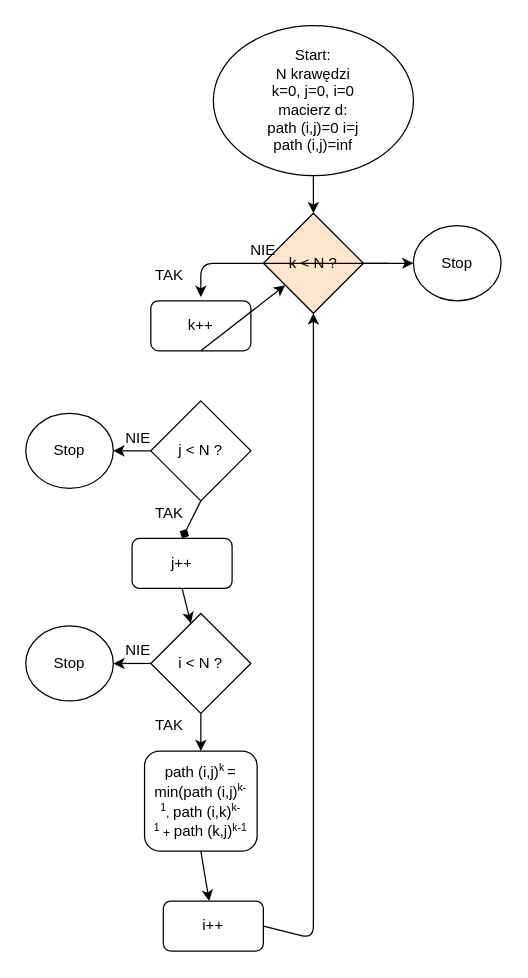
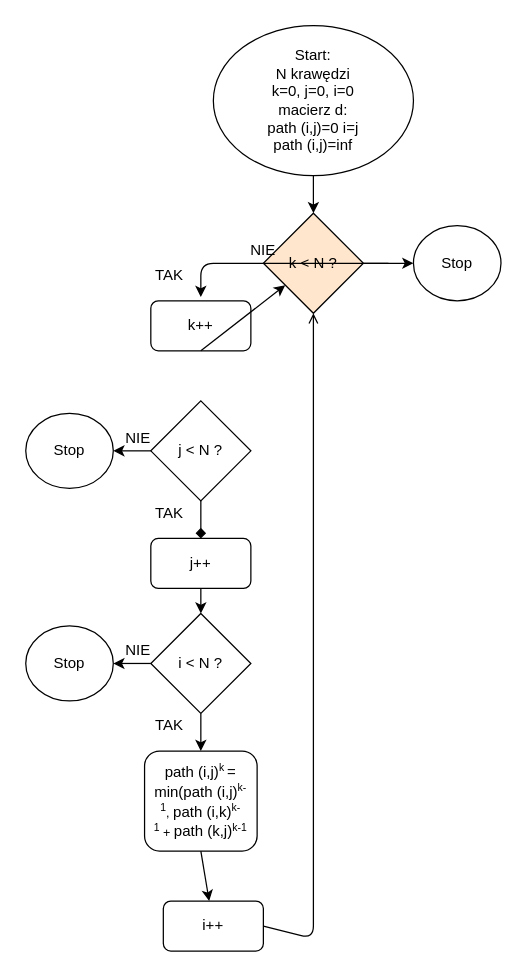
(313, 323) -> (313, 320)
(182, 563) -> (201, 563)
